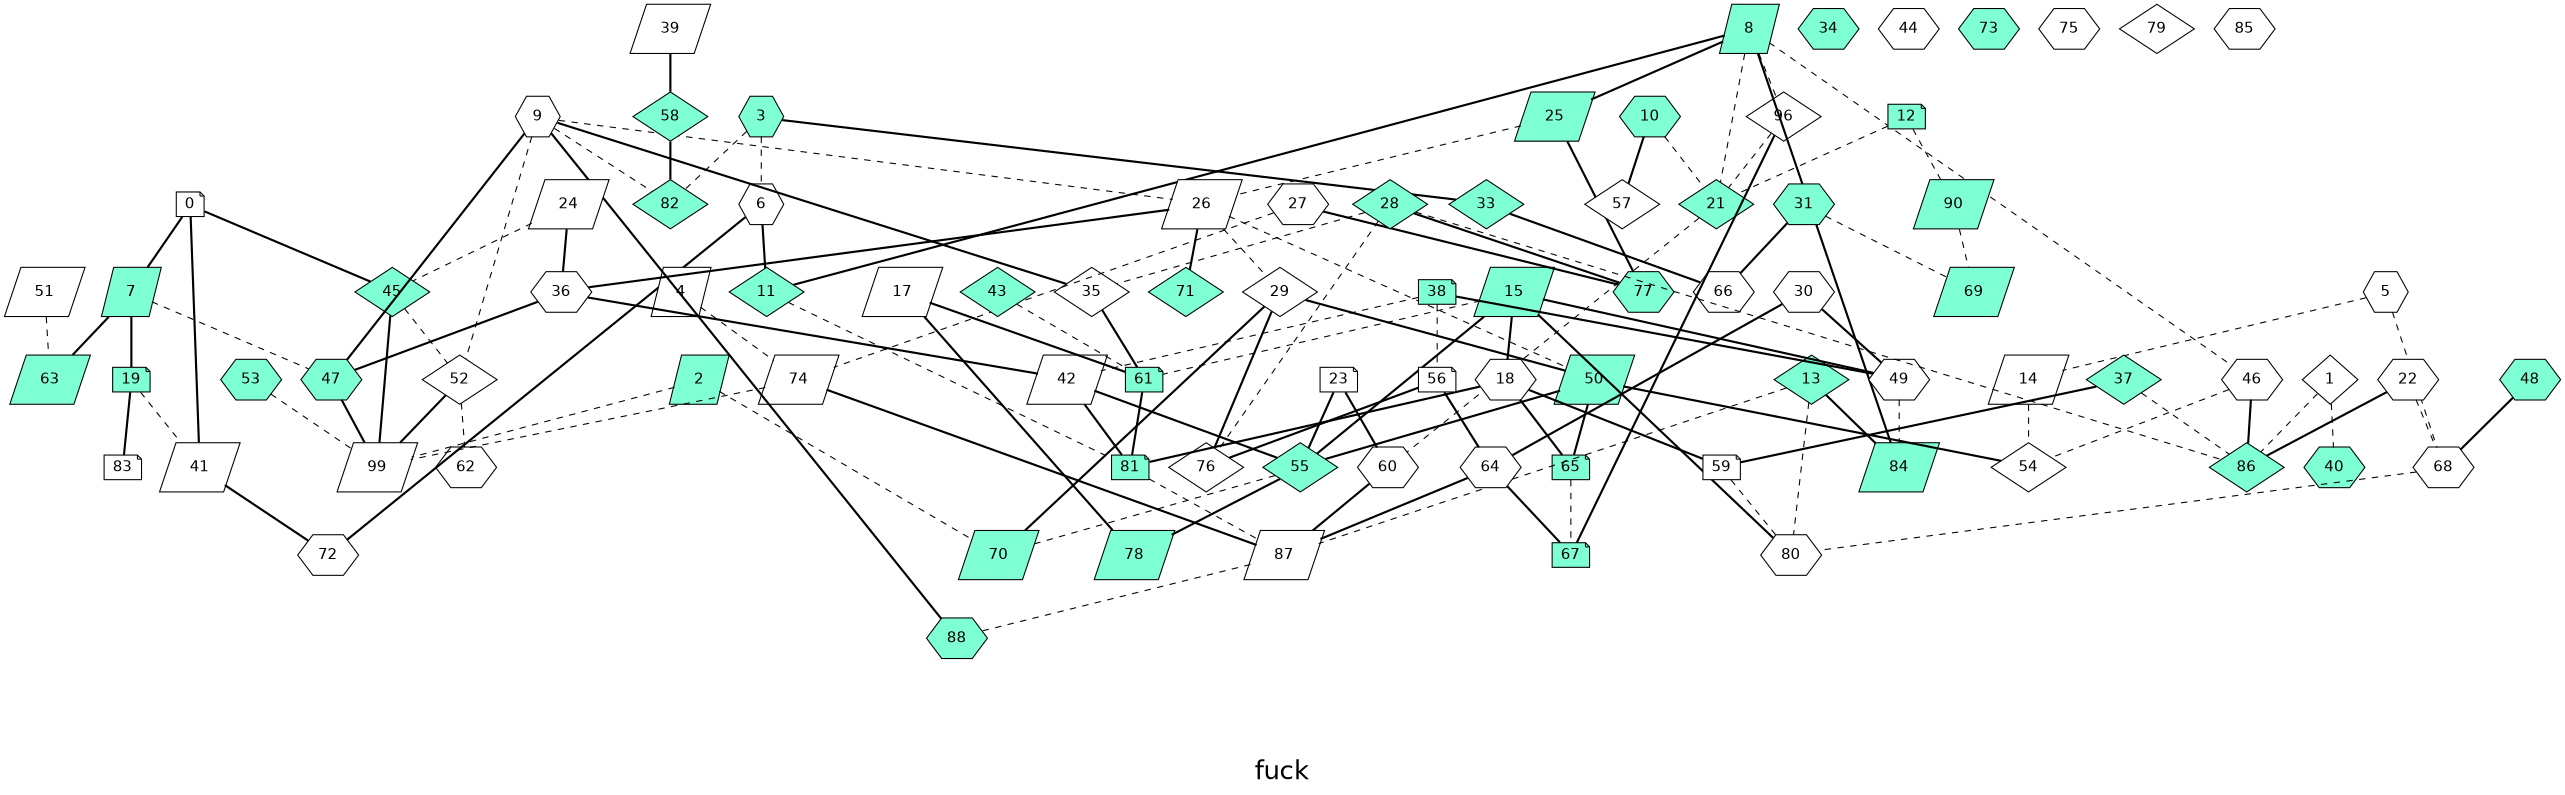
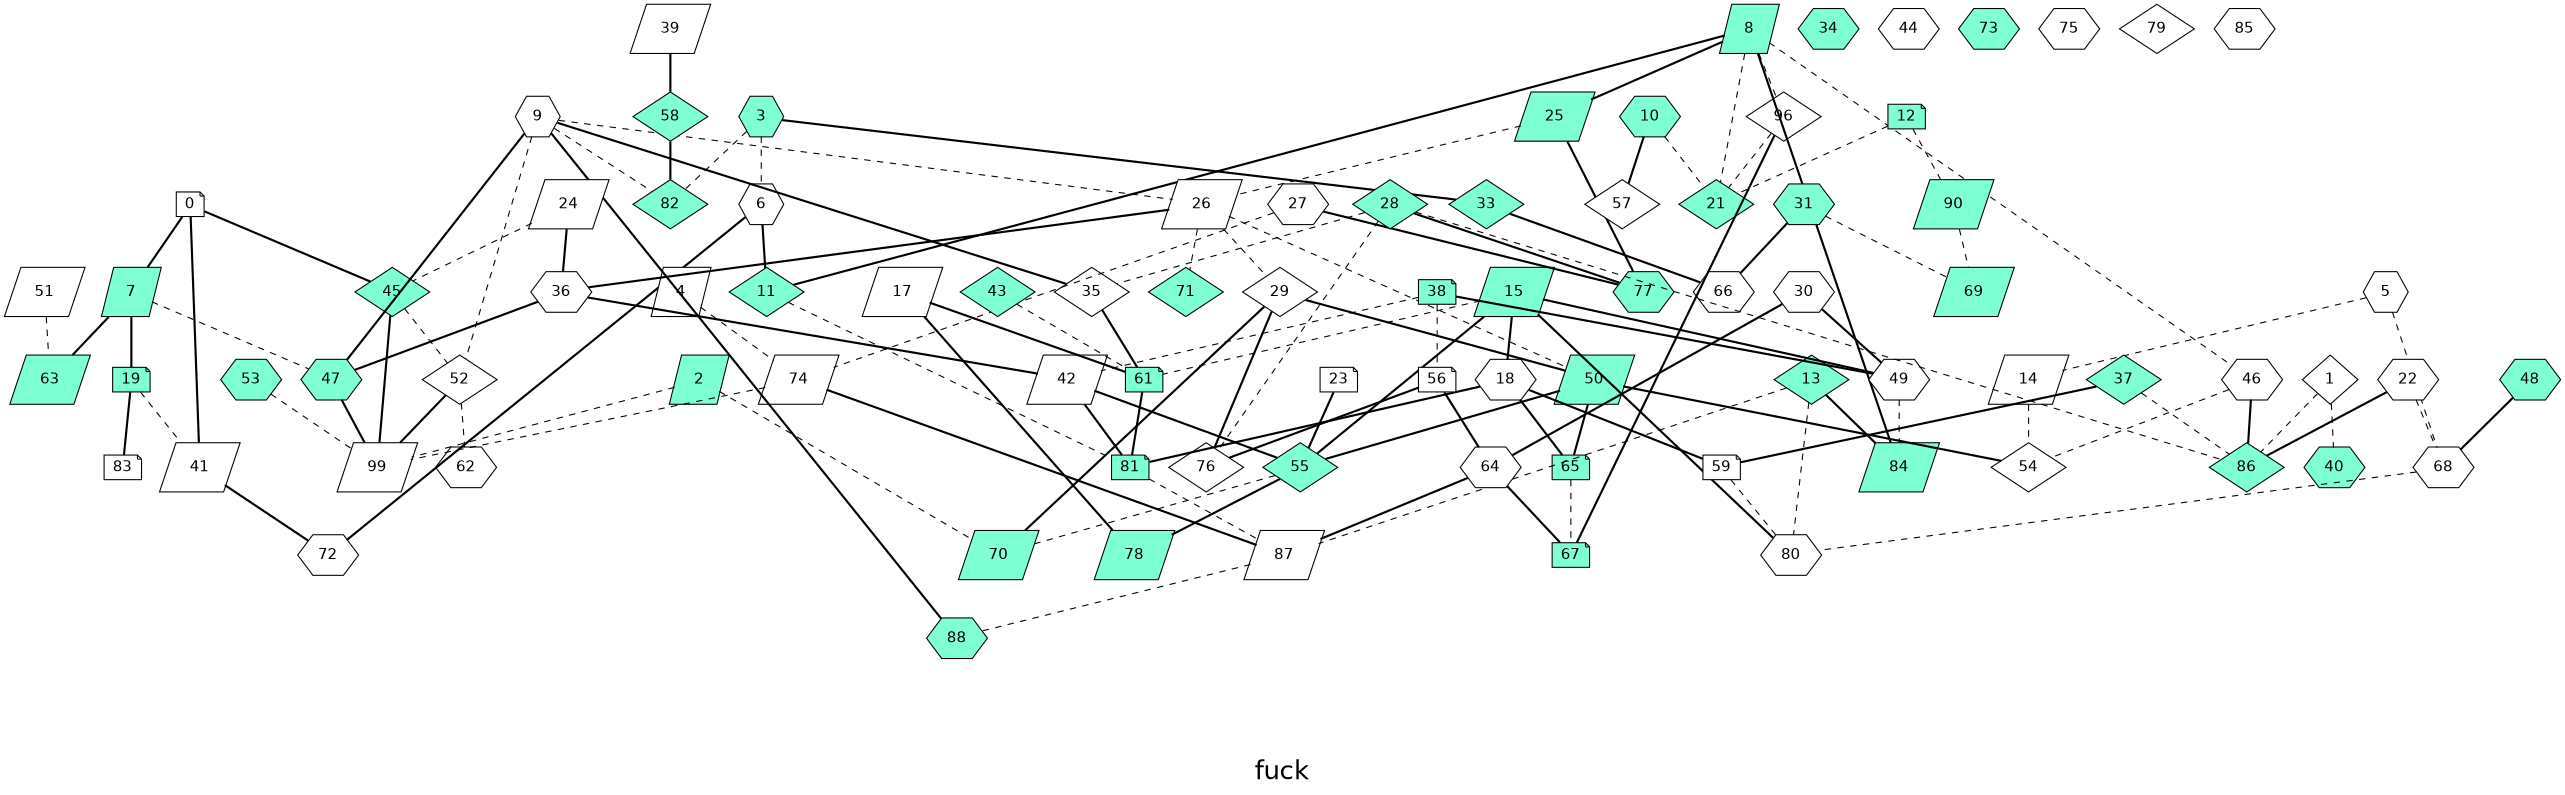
(1194, 249) -> (1194, 249)
(1388, 467) -> none
